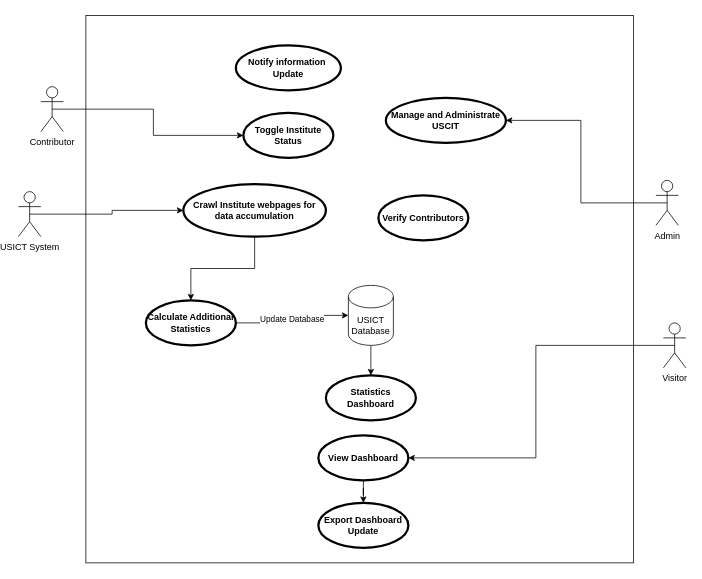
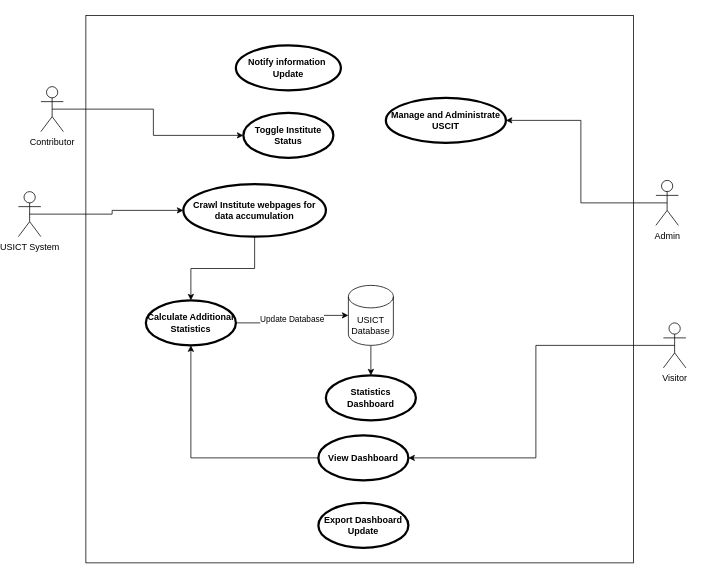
(423, 218) -> none
(363, 494) -> (191, 458)
